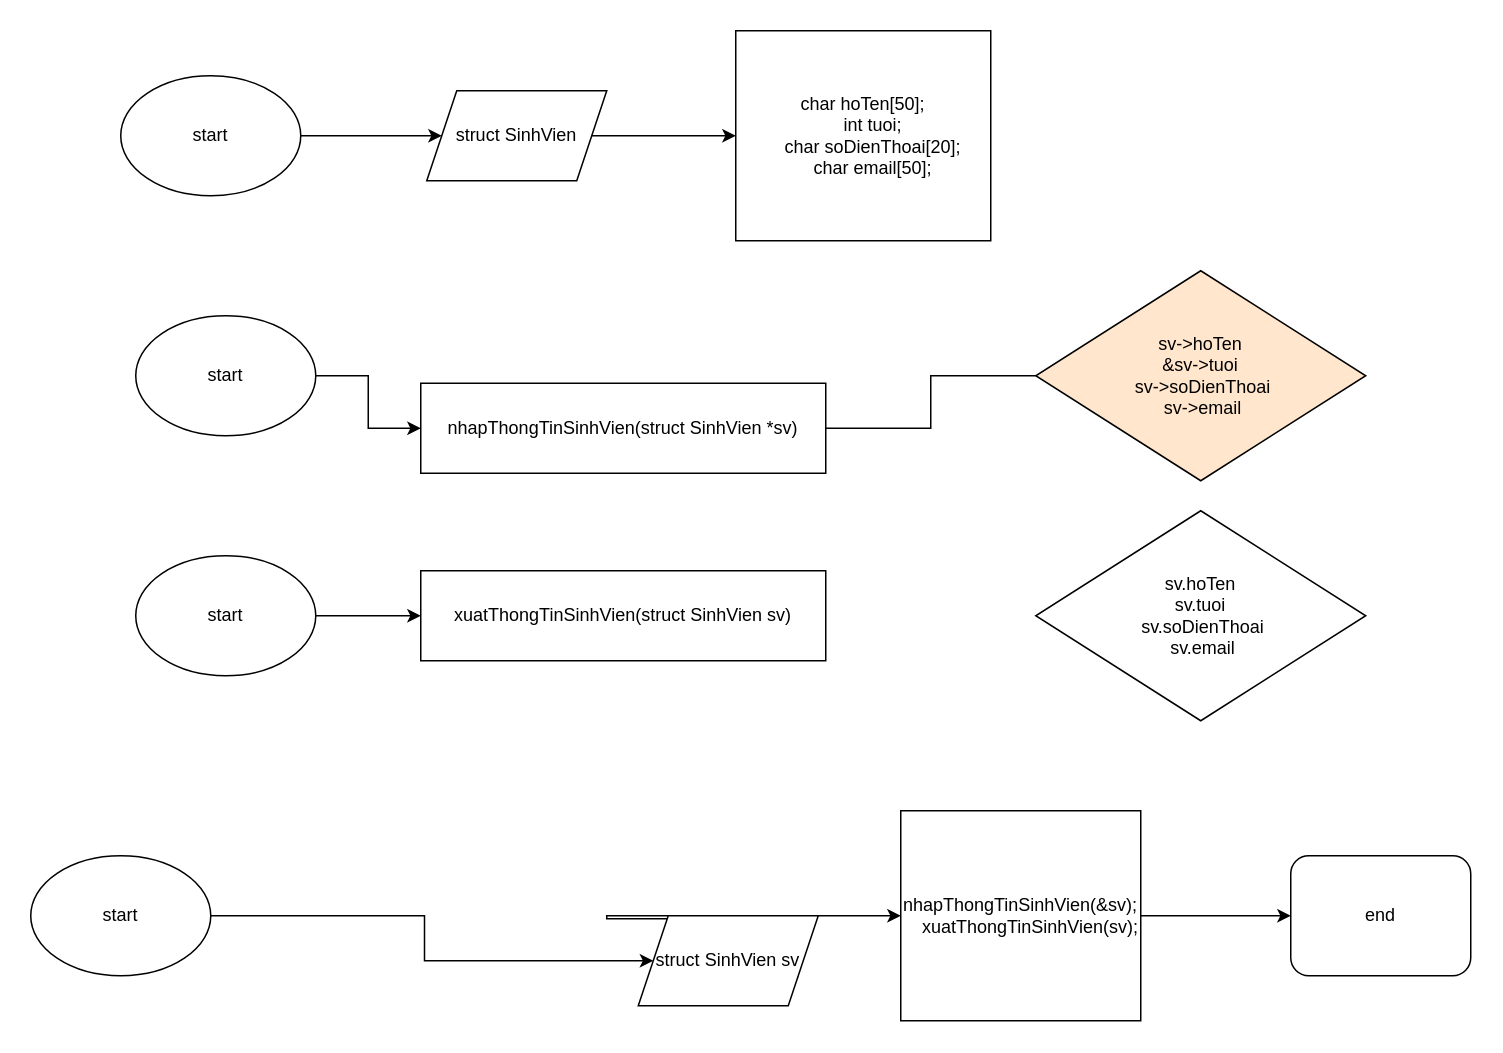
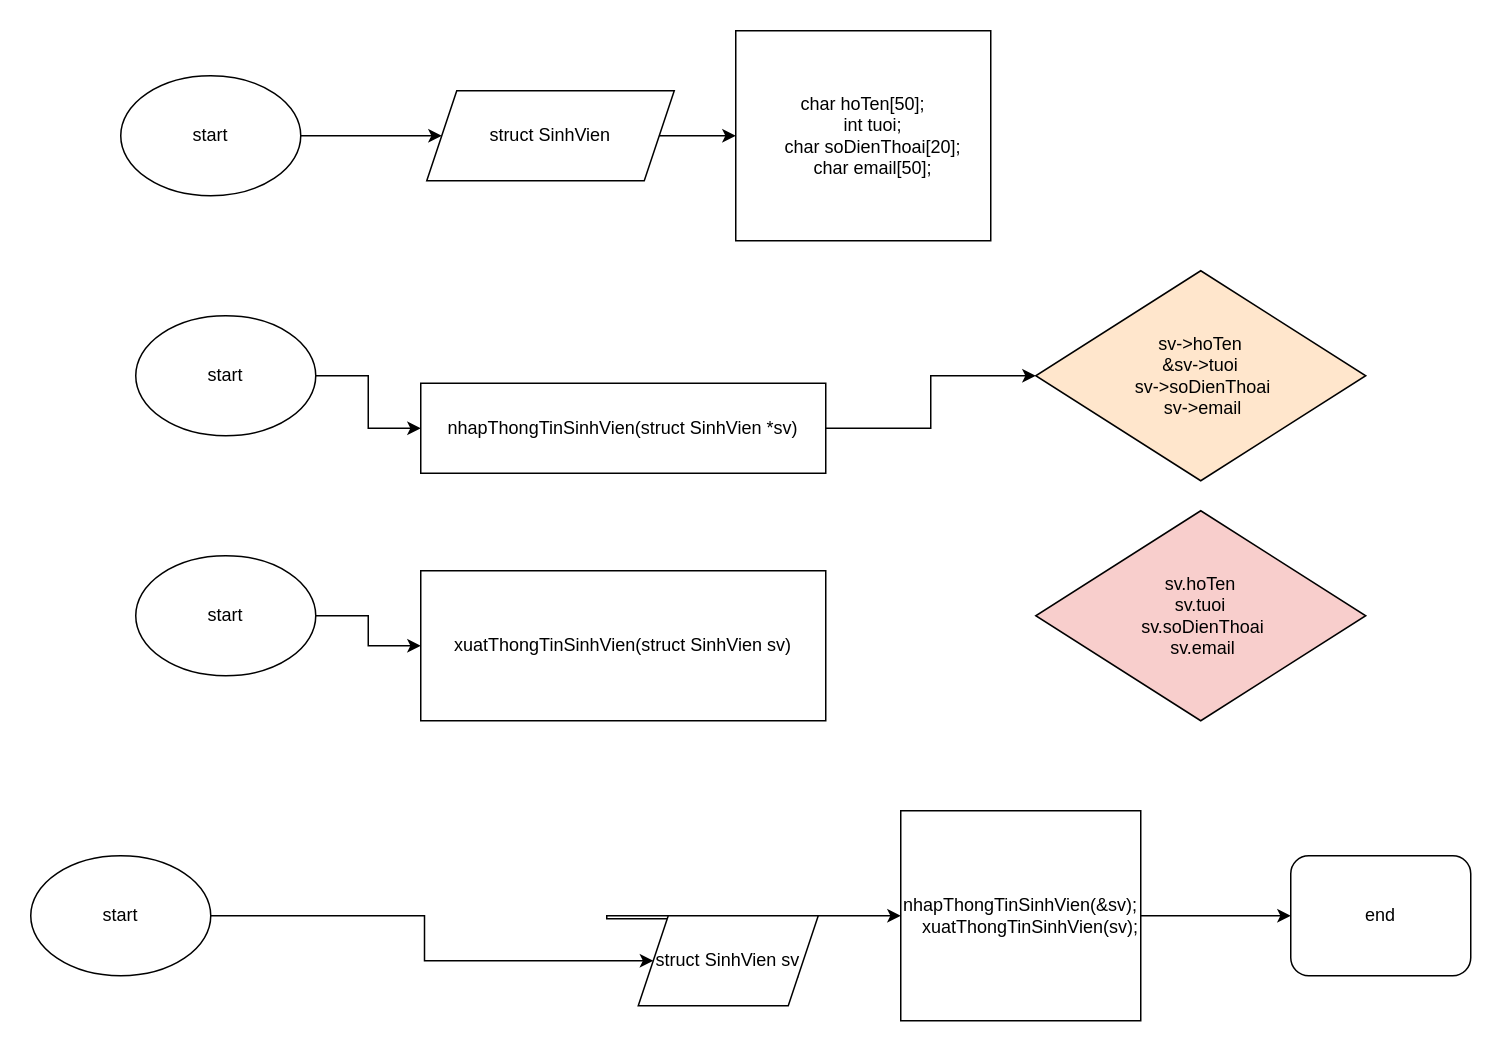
(517, 136) -> (551, 136)
(1028, 376) -> (1024, 376)
(623, 616) -> (623, 646)
(1201, 616) -> (1201, 616)
